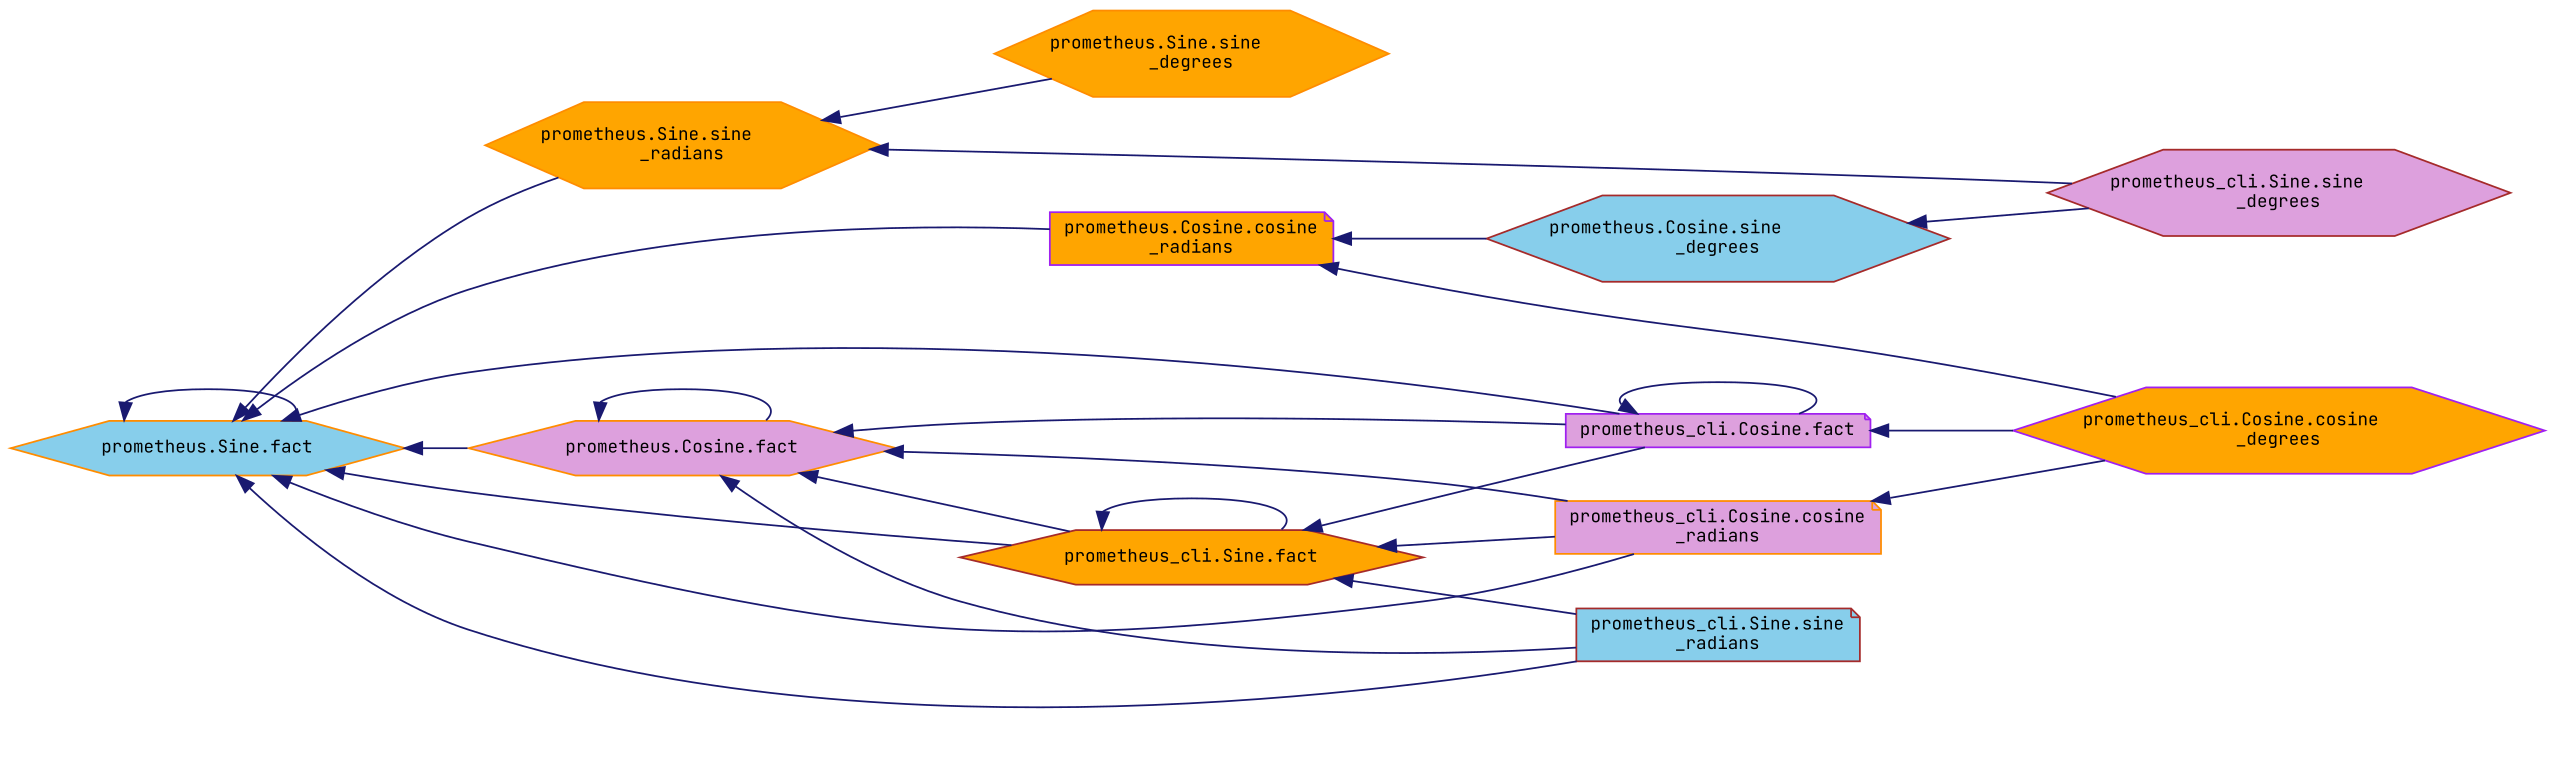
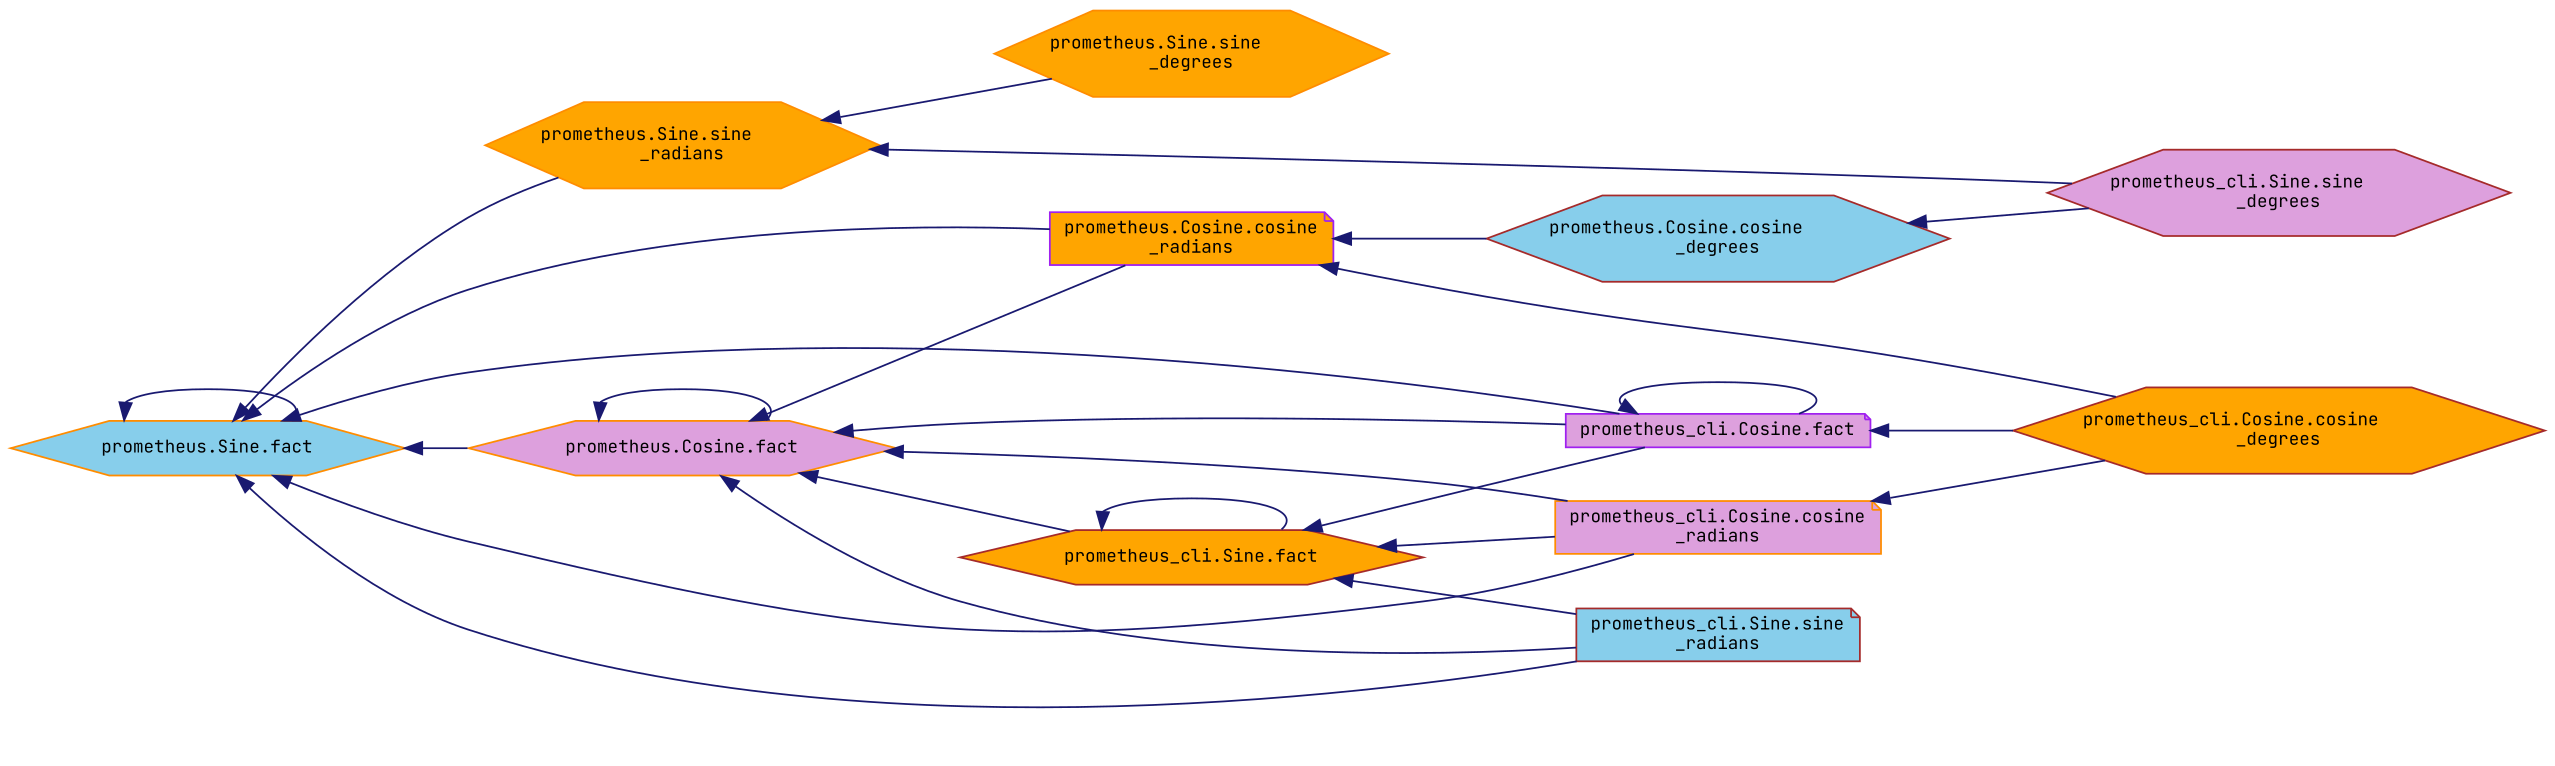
(1718, 239) -> (1718, 239)
none -> (955, 336)
(2279, 431) -> (2279, 431)
(677, 516) -> none
